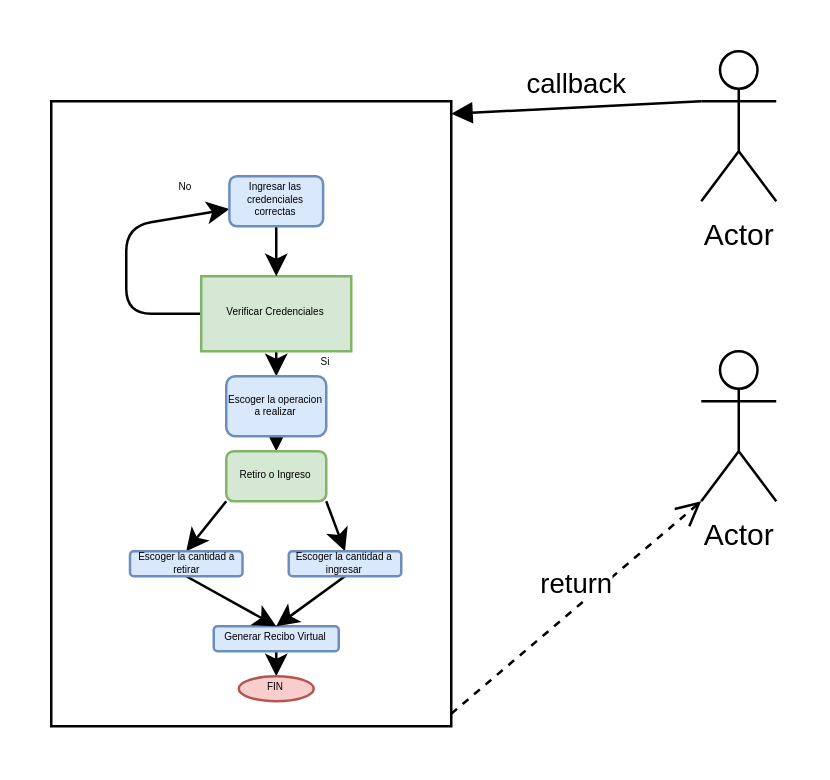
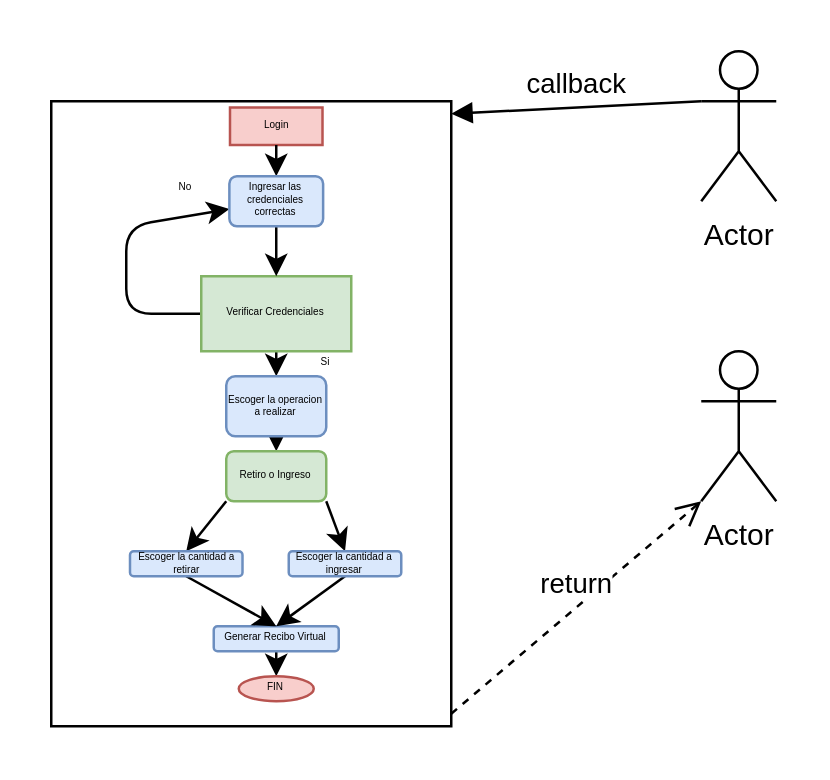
none -> (276, 126)
none -> (276, 152)
